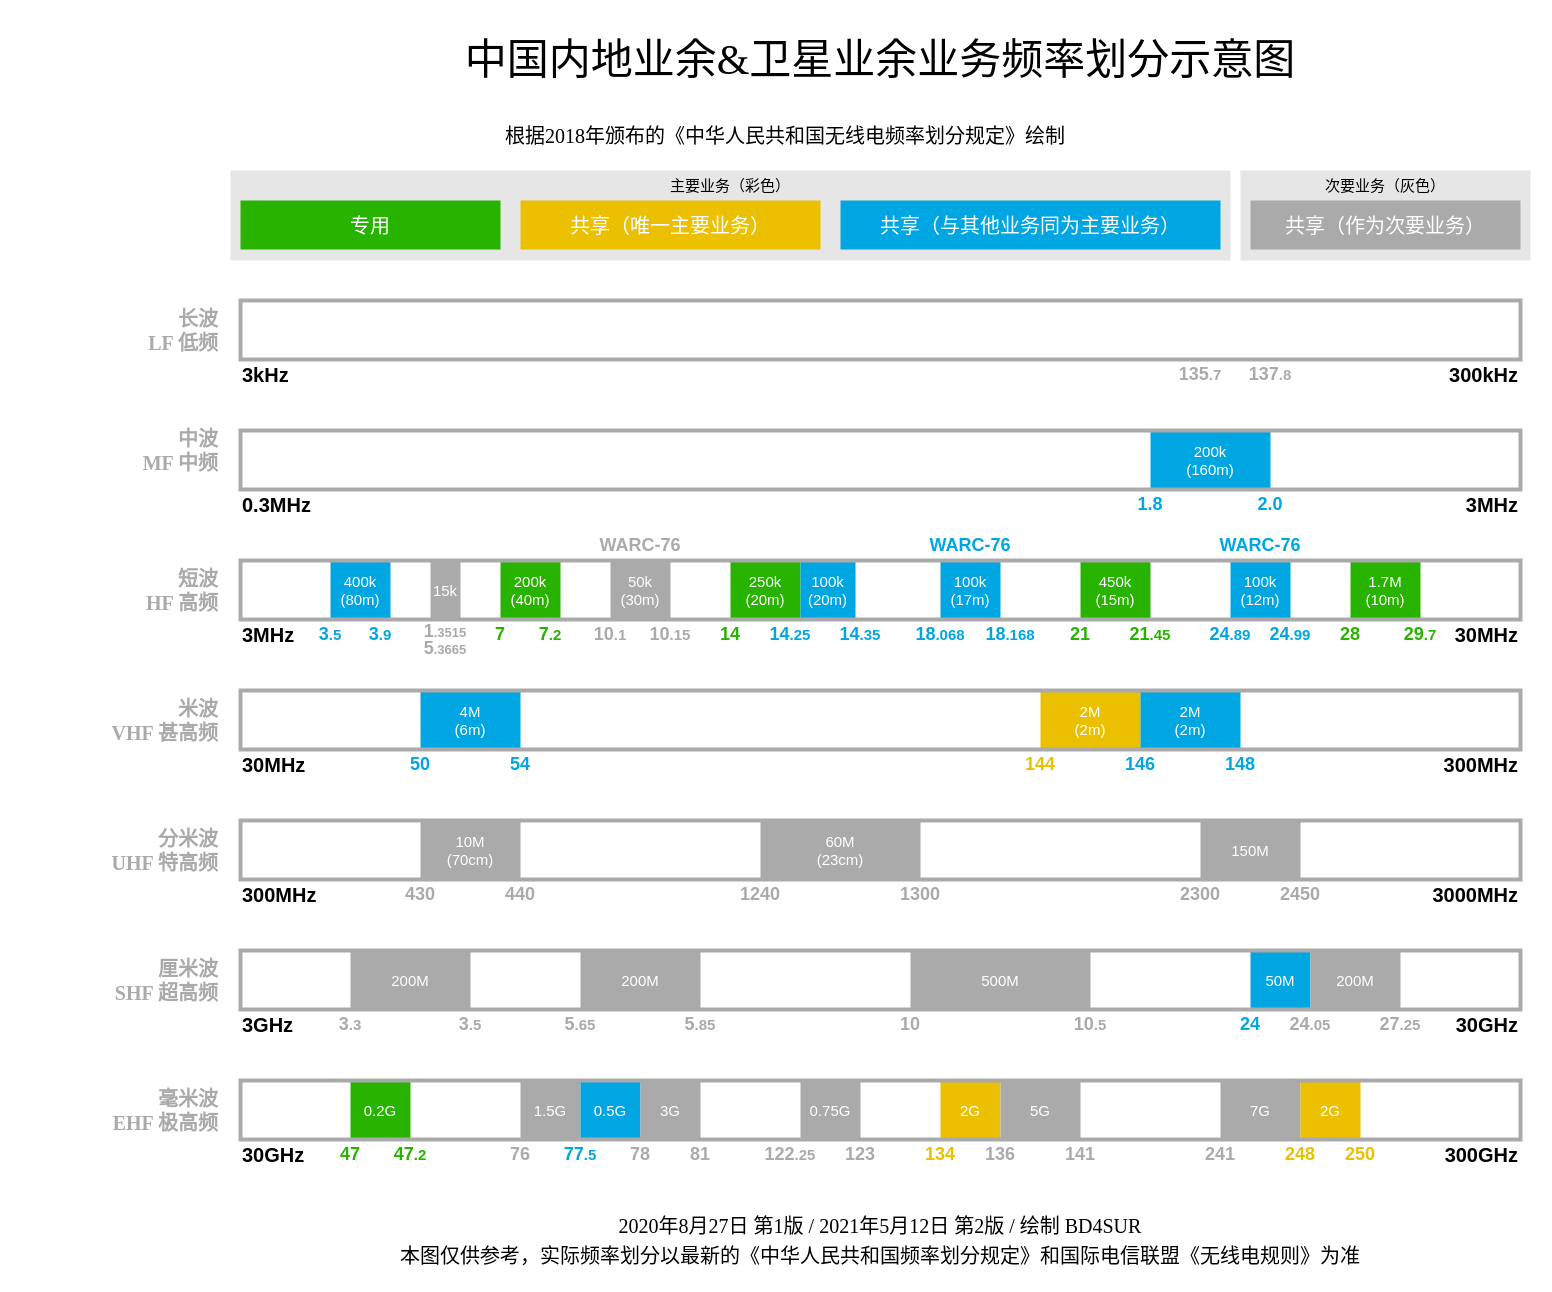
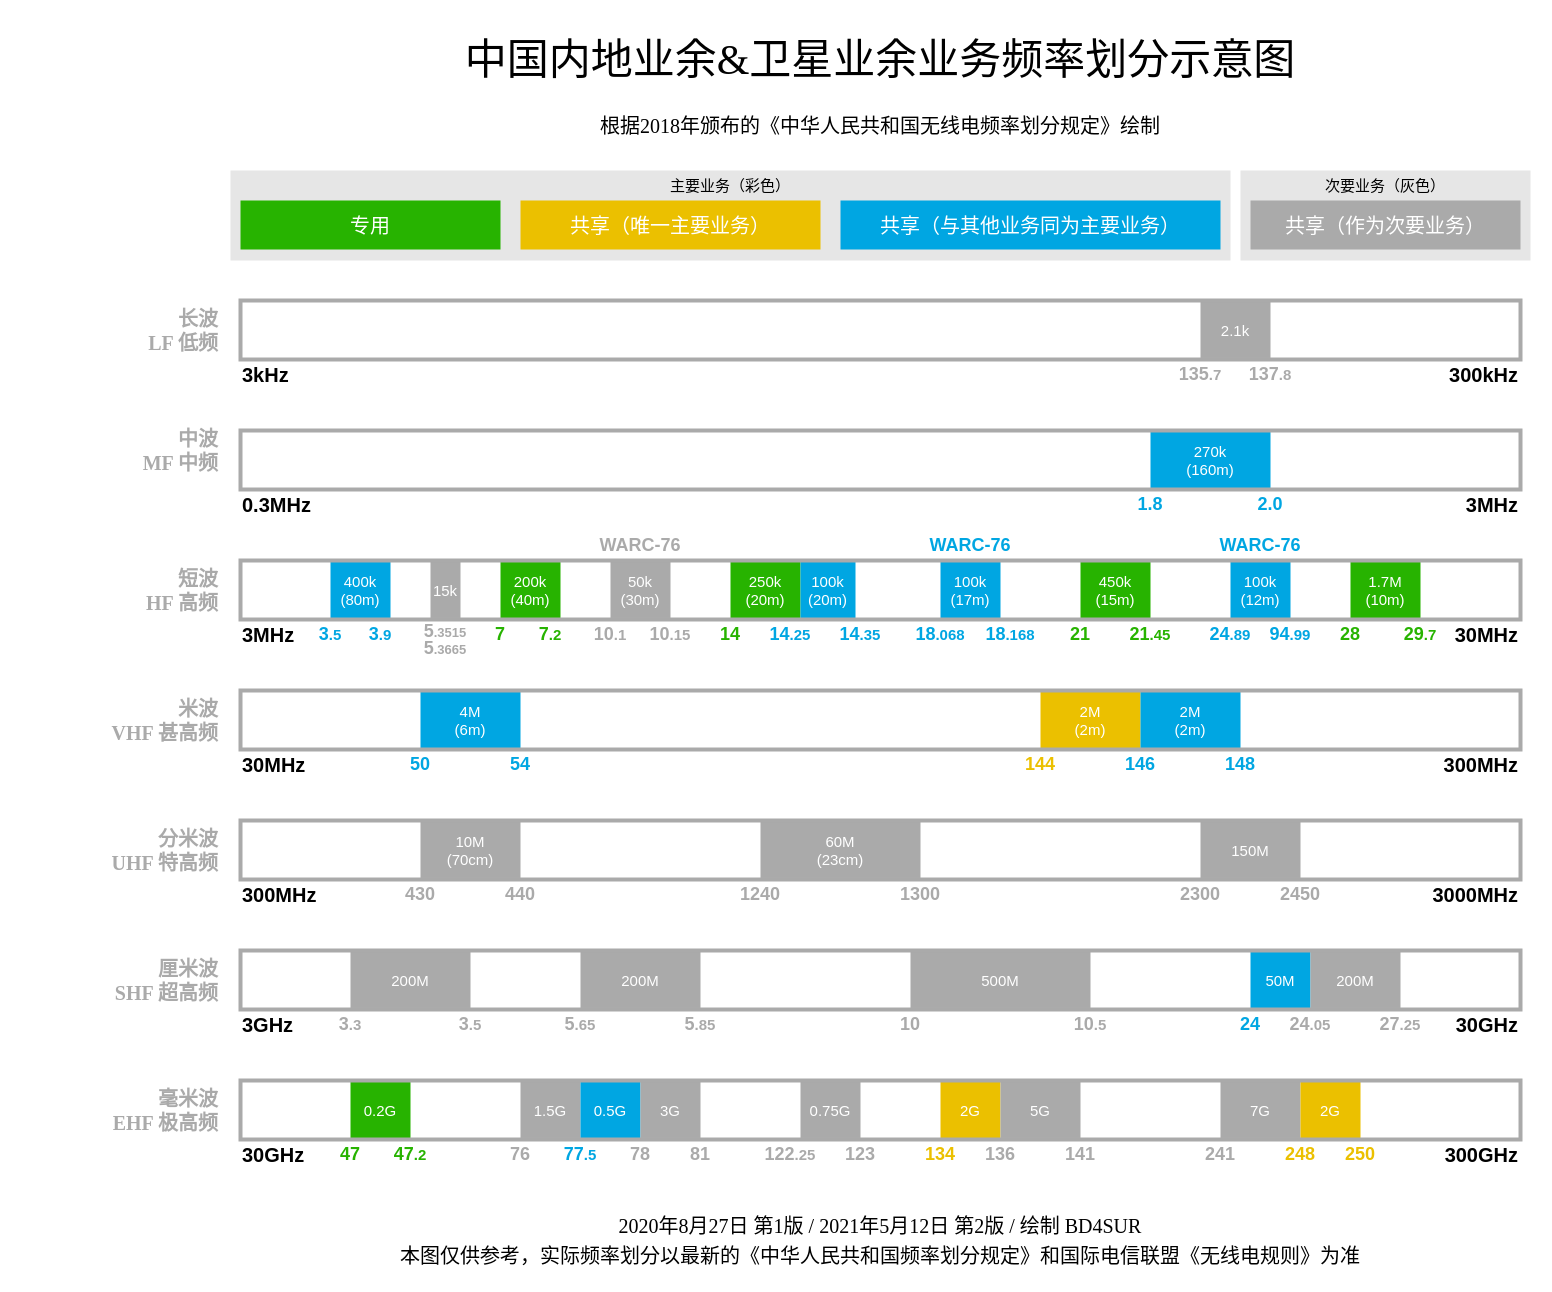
(786, 136) -> (881, 126)
none -> (1236, 330)
(1211, 461) -> (1211, 461)
(446, 632) -> (446, 632)
(1291, 635) -> (1291, 635)
